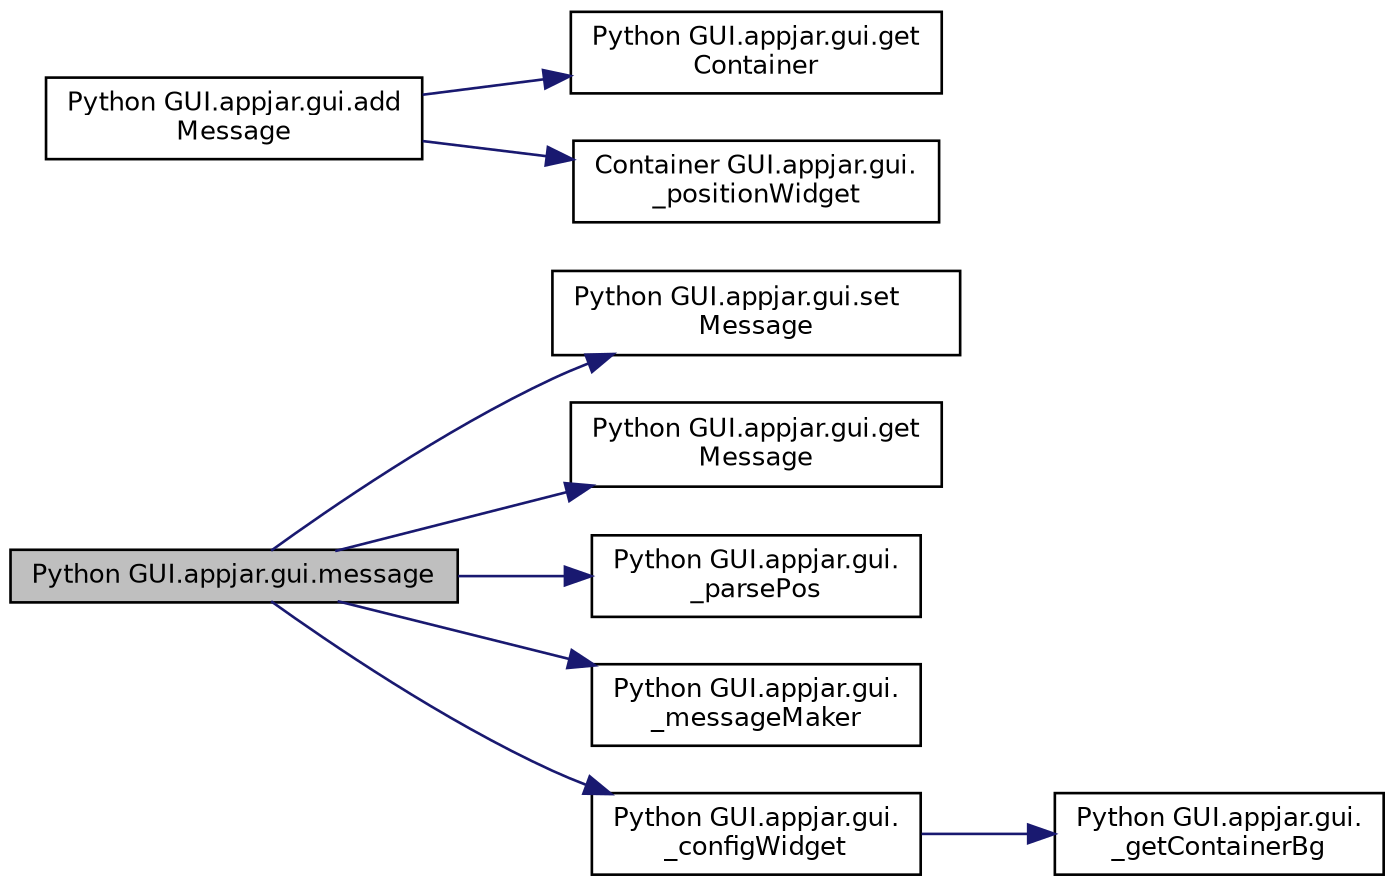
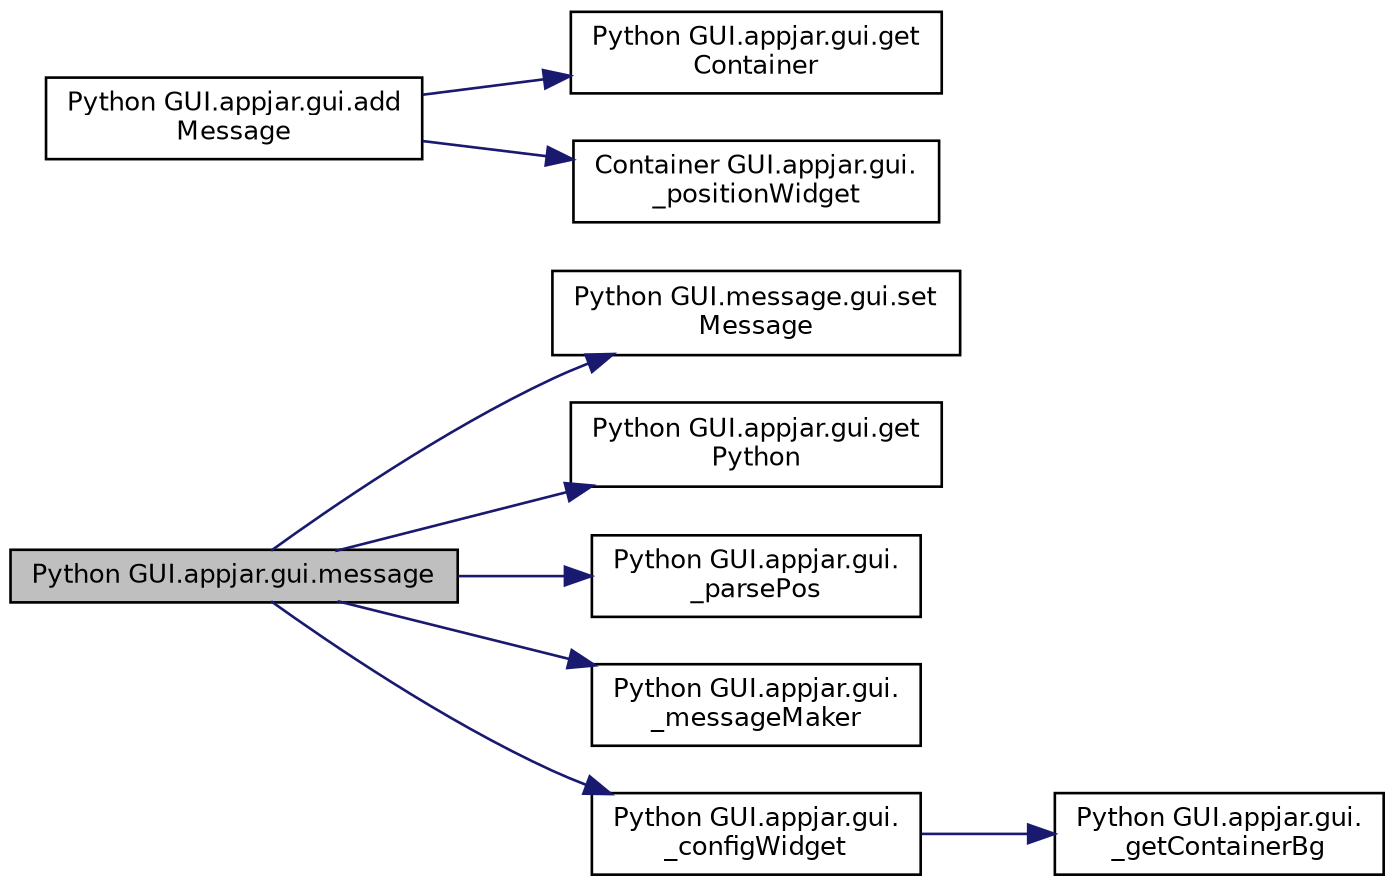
(756, 313) -> (756, 313)
(756, 445) -> (756, 445)
